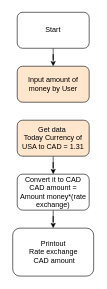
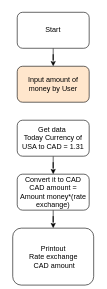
(53, 138) -> (53, 138)
(53, 252) -> (53, 257)
